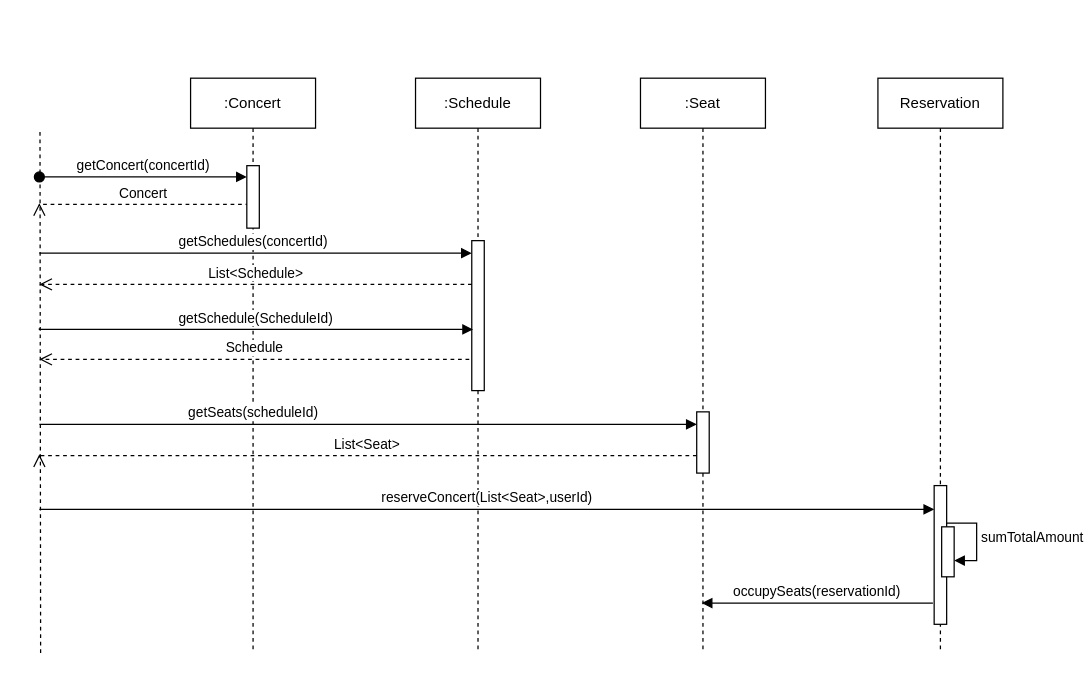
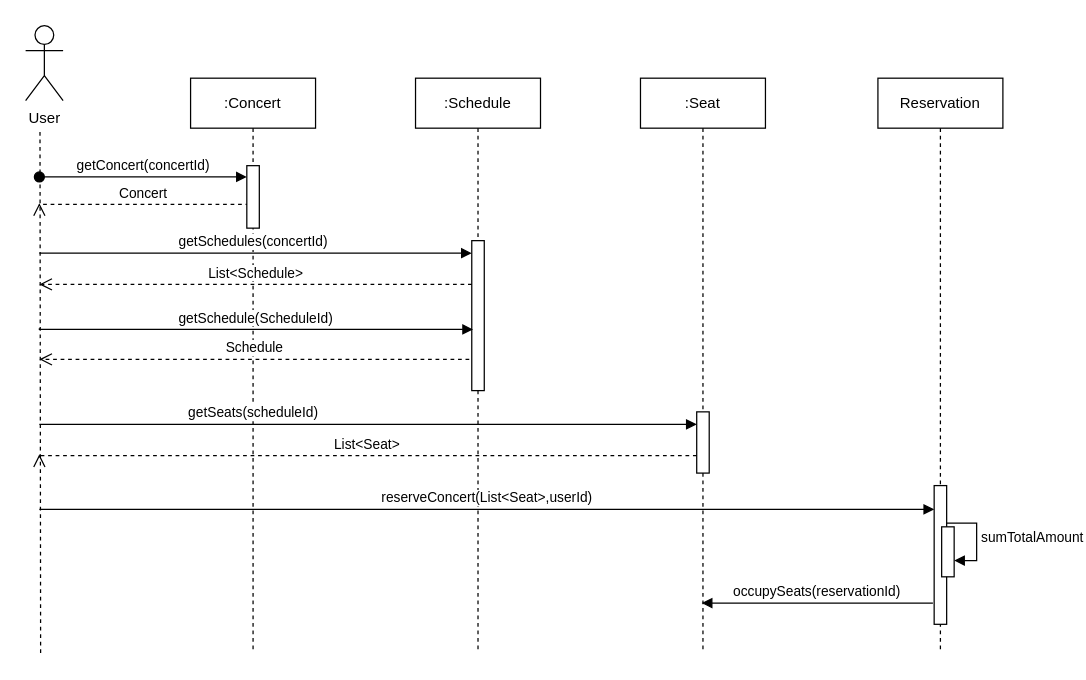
none -> (44, 63)
